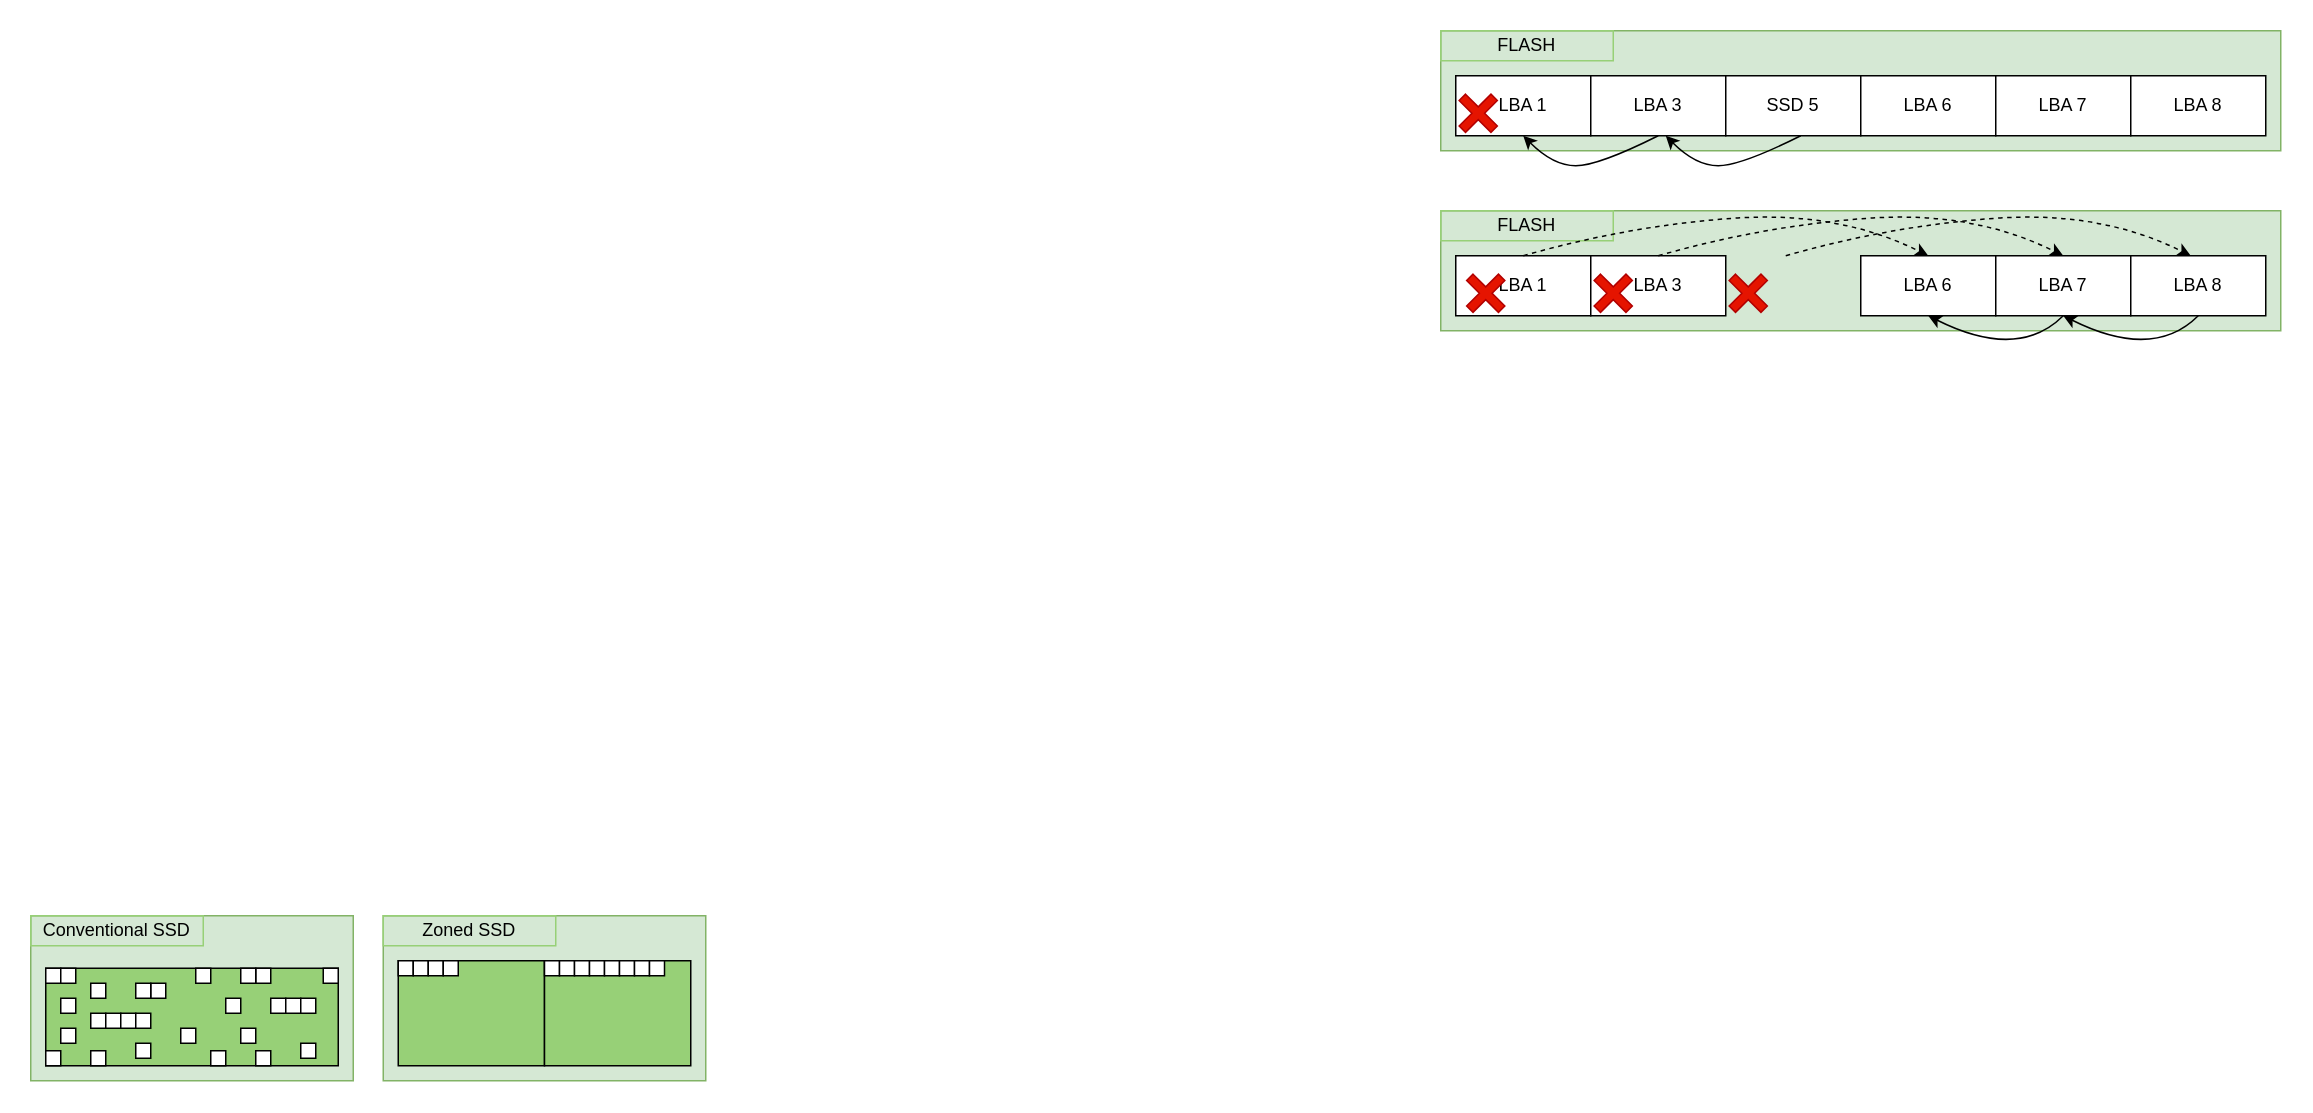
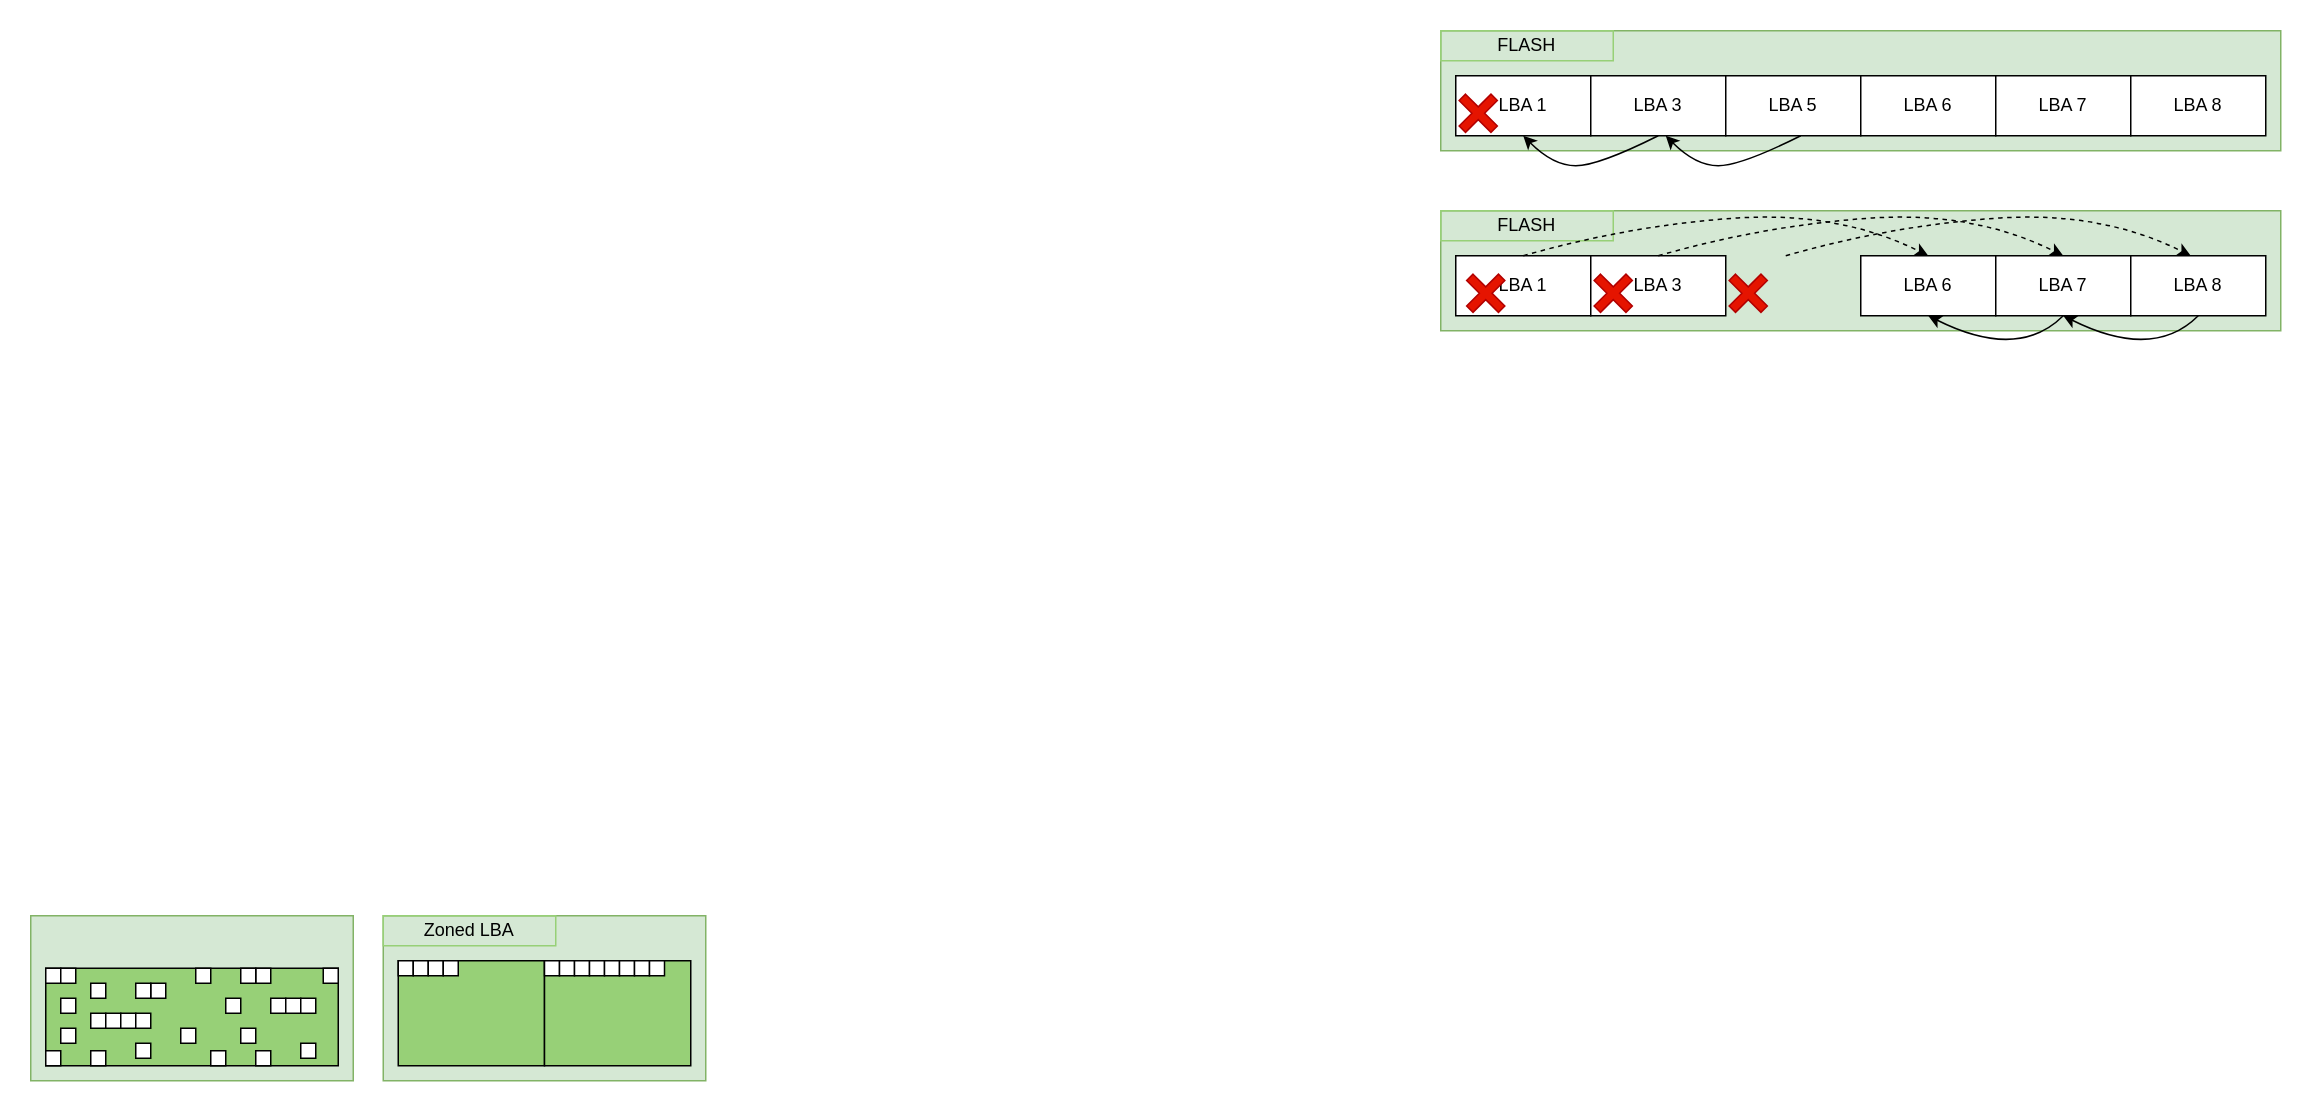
(1793, 106) -> (1793, 106)
(117, 931) -> none
(470, 931) -> (470, 931)
